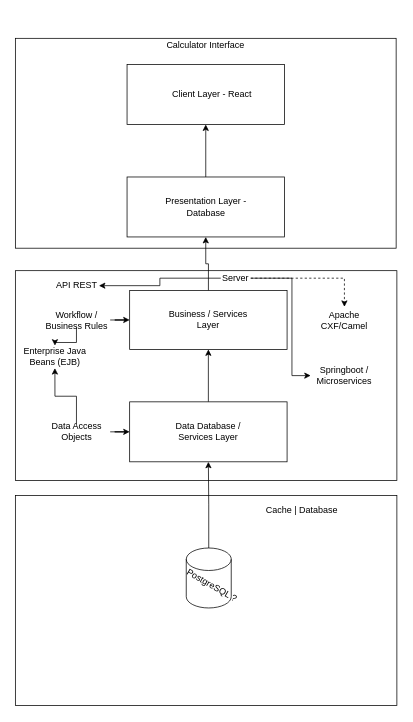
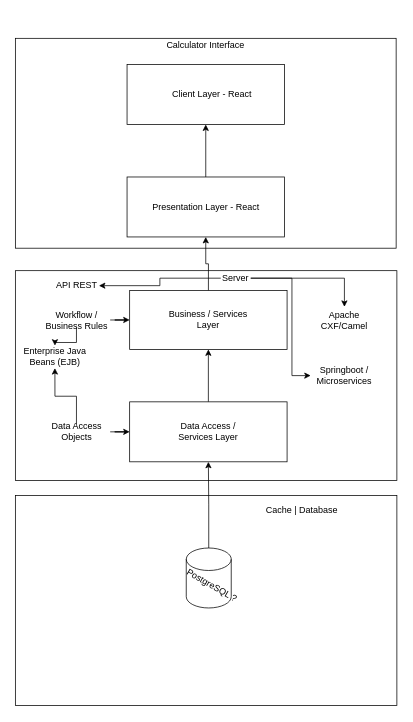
(206, 207) -> (206, 207)
(331, 278) -> (331, 278)
(209, 432) -> (209, 432)
